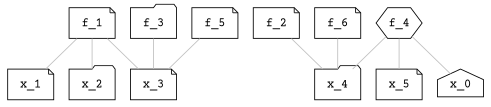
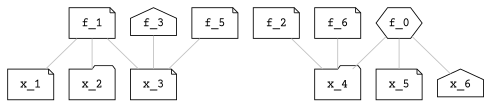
(154, 23) -> (154, 23)
(399, 23) -> (399, 23)
(460, 84) -> (460, 84)
